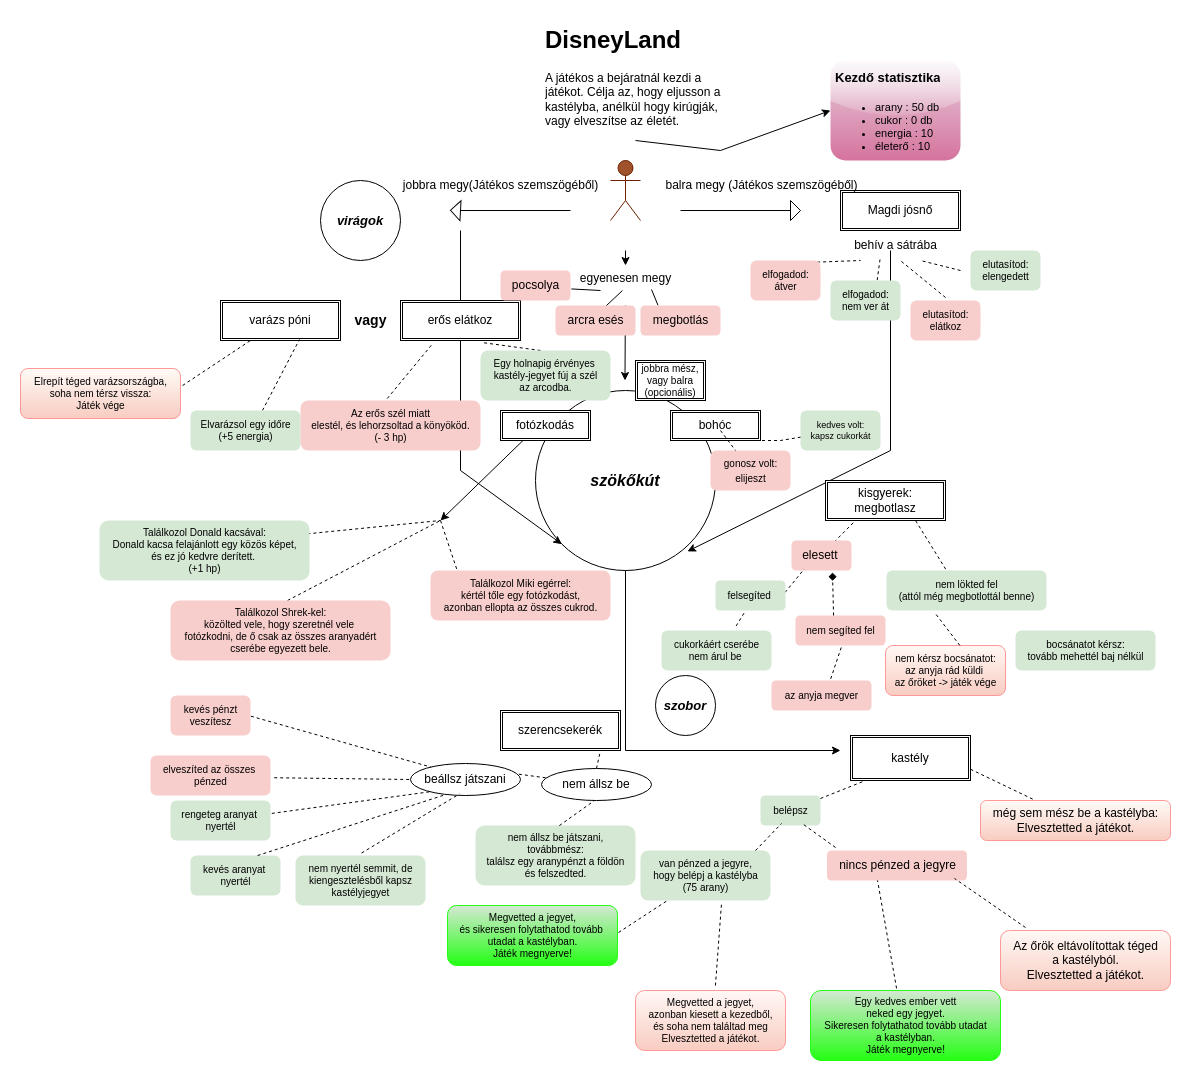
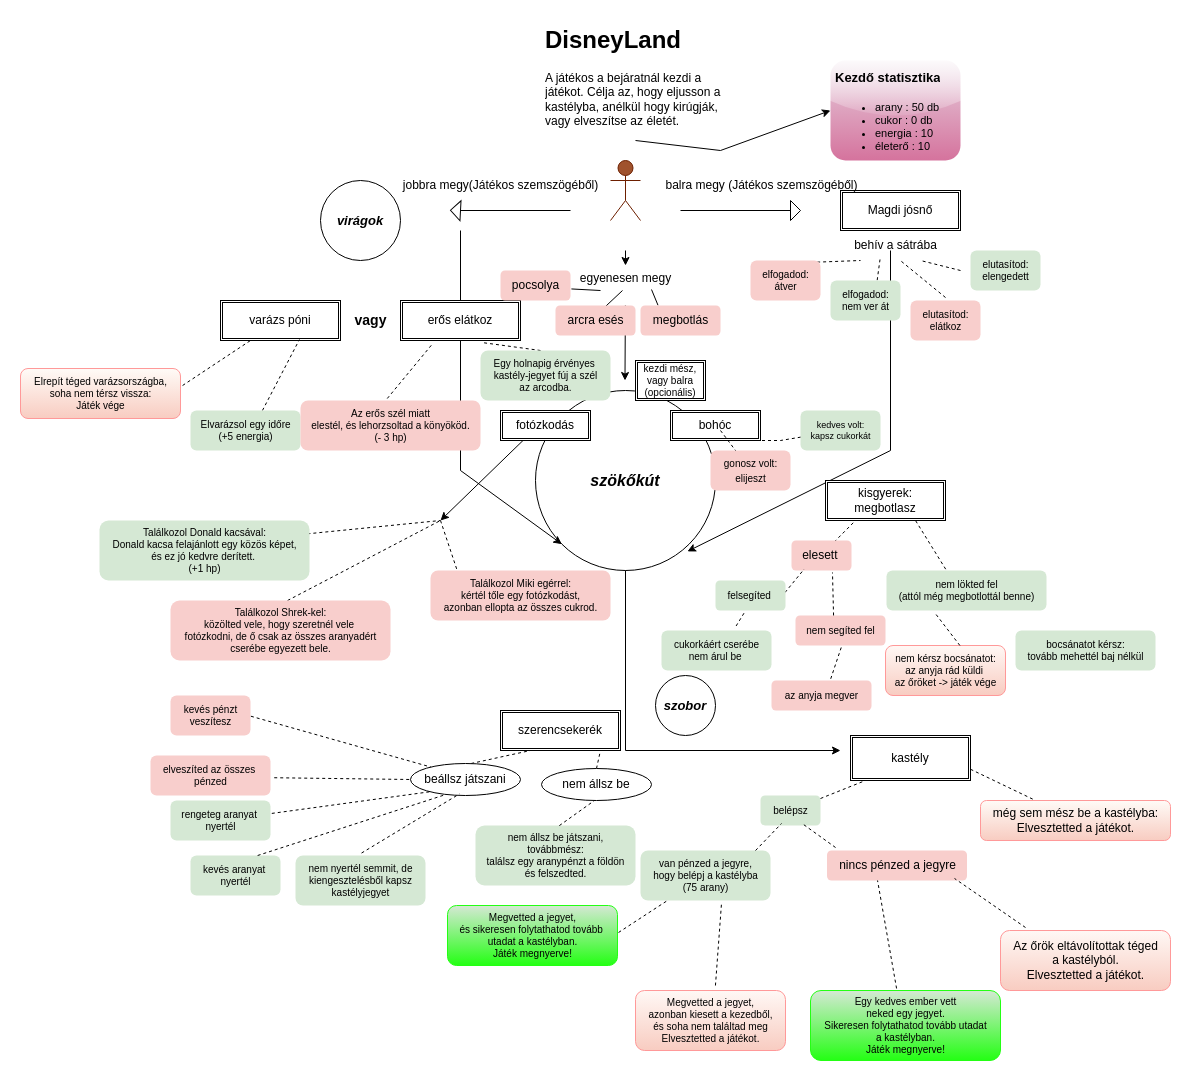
(671, 381) -> (671, 381)
(833, 581) -> (833, 578)
(531, 776) -> (499, 757)
